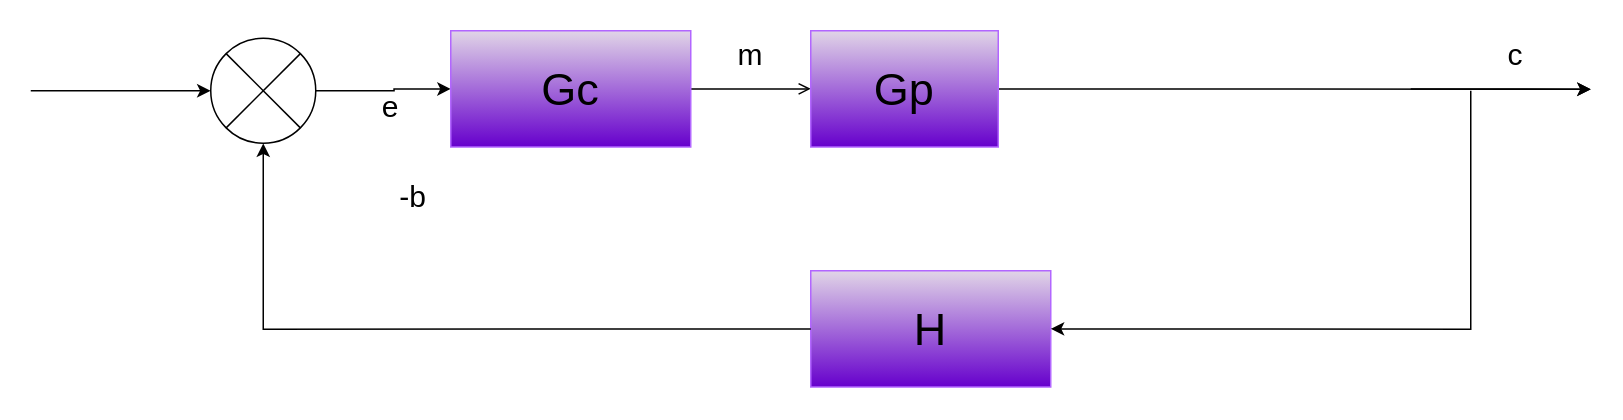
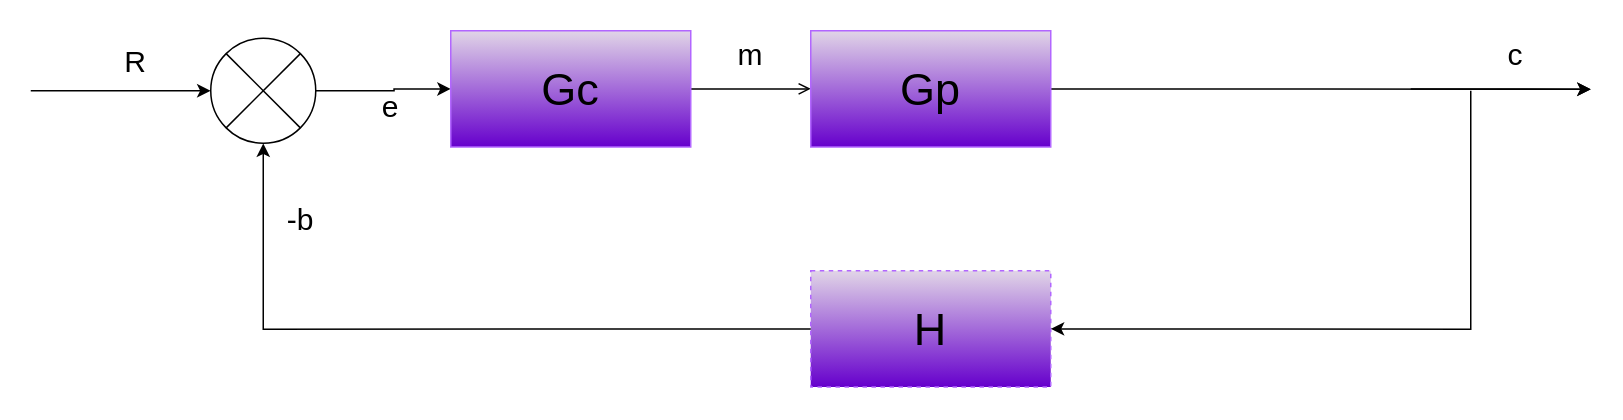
none -> (136, 61)
(905, 89) -> (931, 89)
(413, 196) -> (301, 218)
(931, 329) -> (931, 329)
